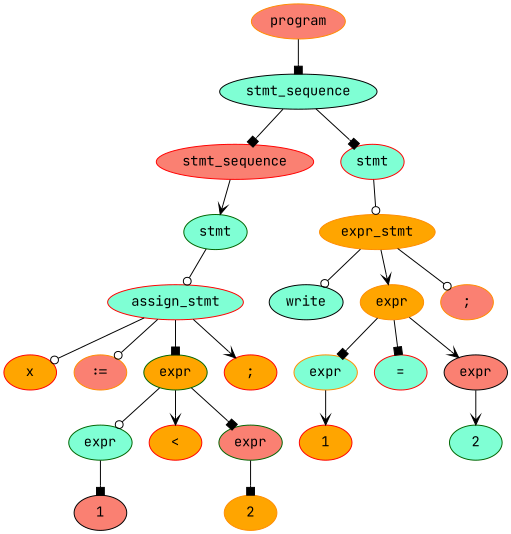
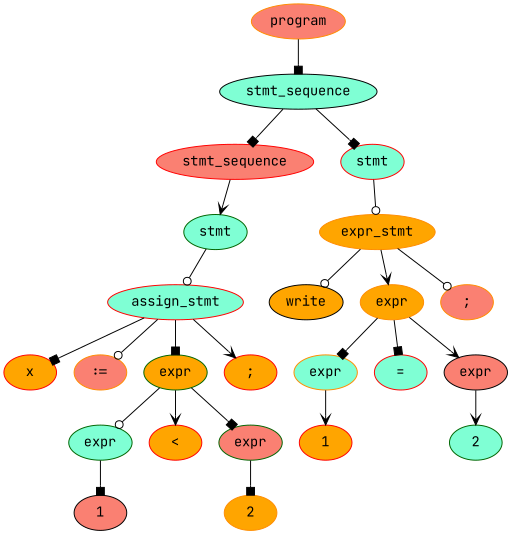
(306, 302) -> (306, 302)
(101, 338) -> (102, 338)
